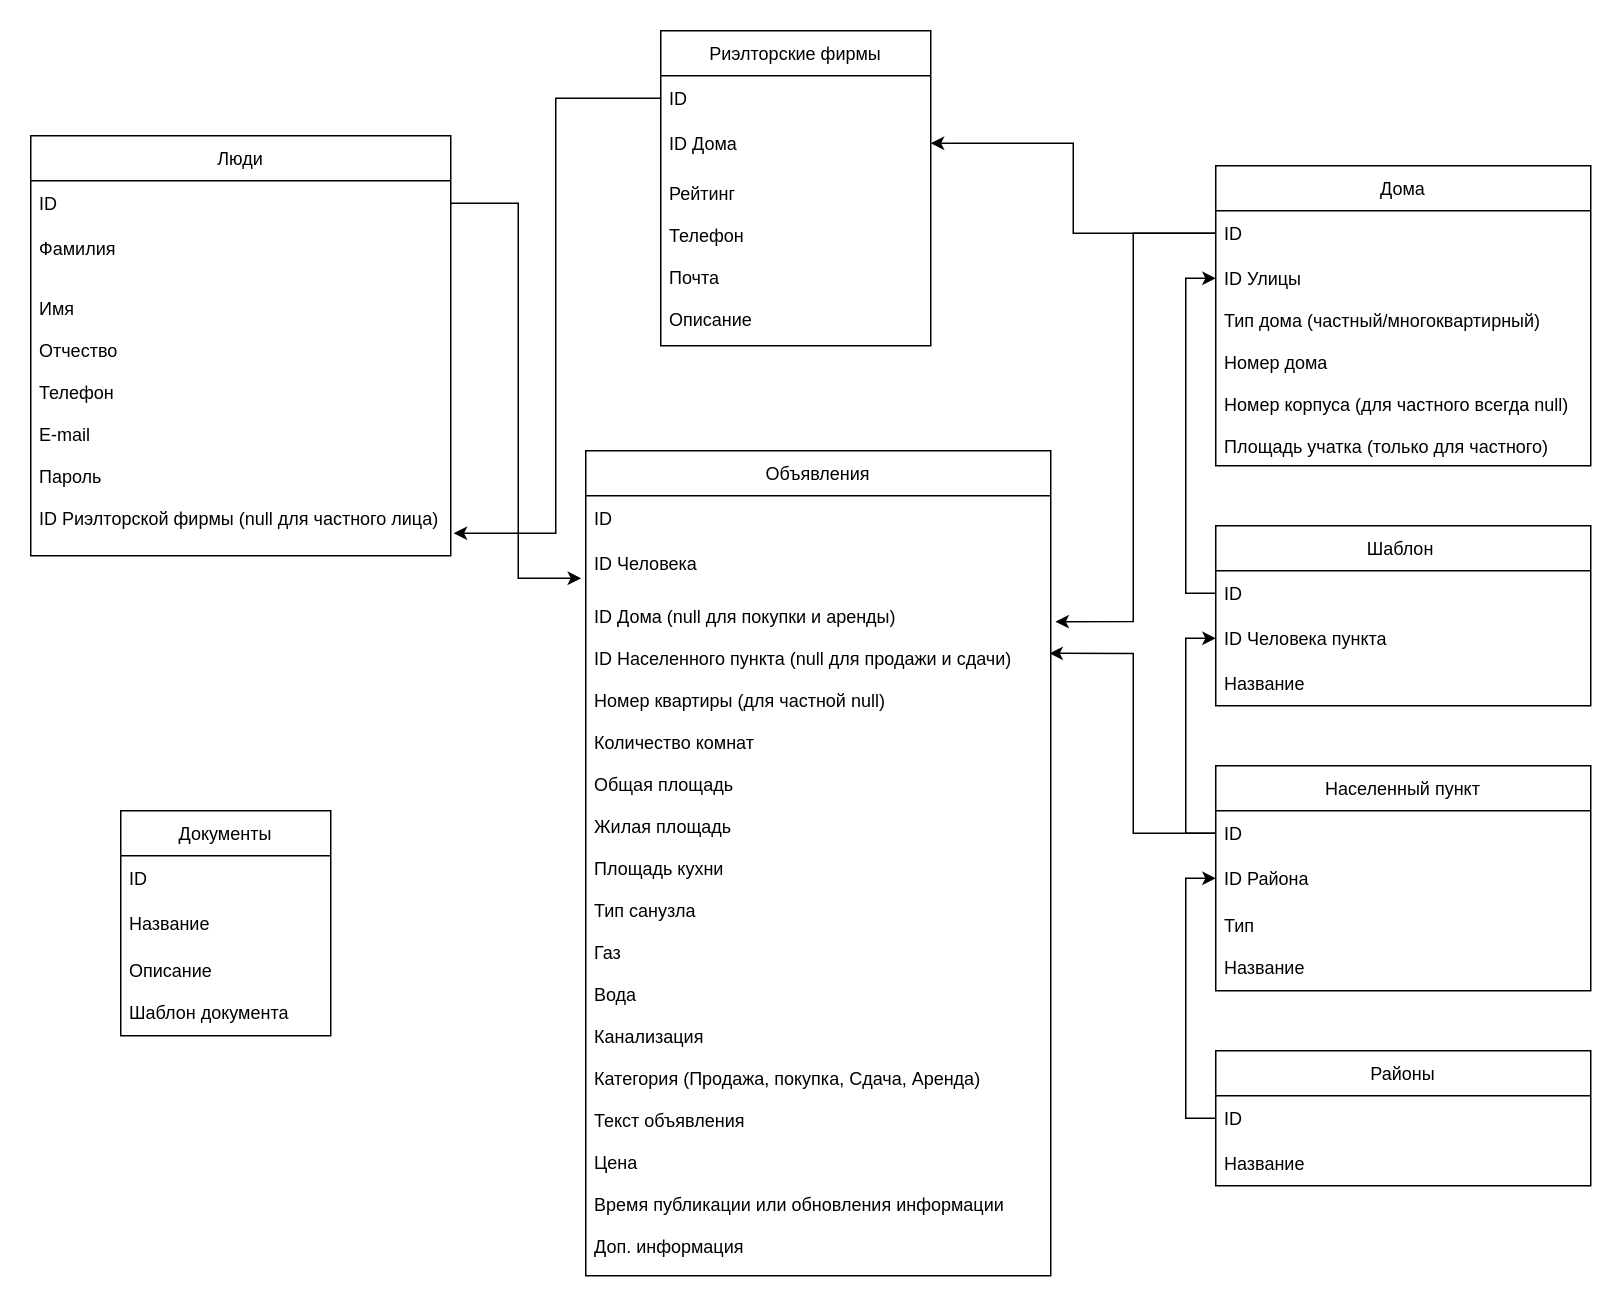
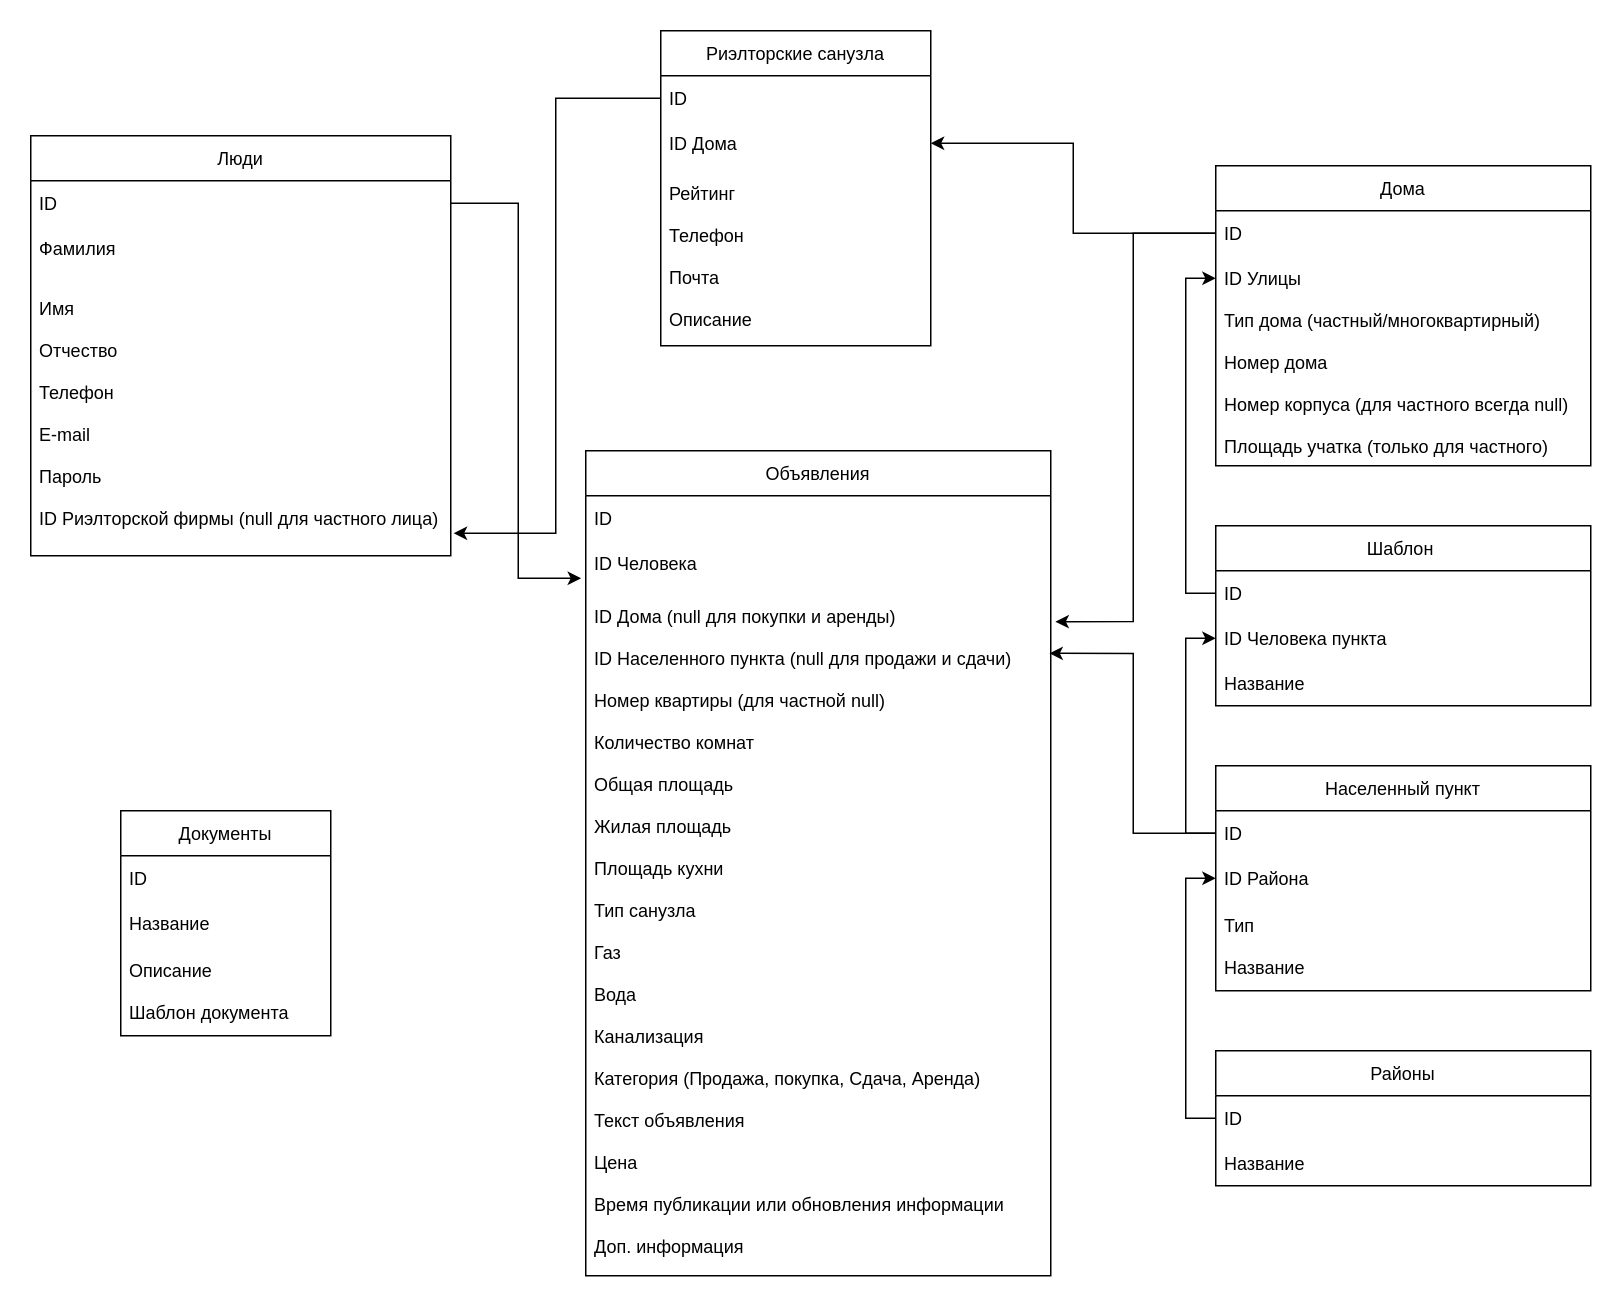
(795, 54) -> (795, 54)
